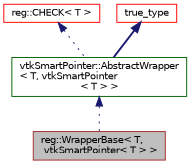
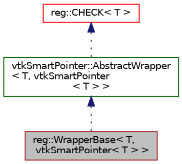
(147, 13) -> none
